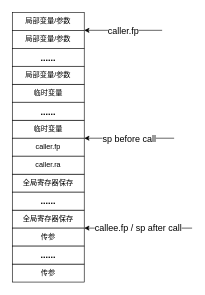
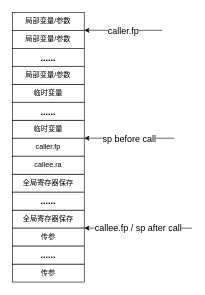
(48, 165) -> (48, 165)
